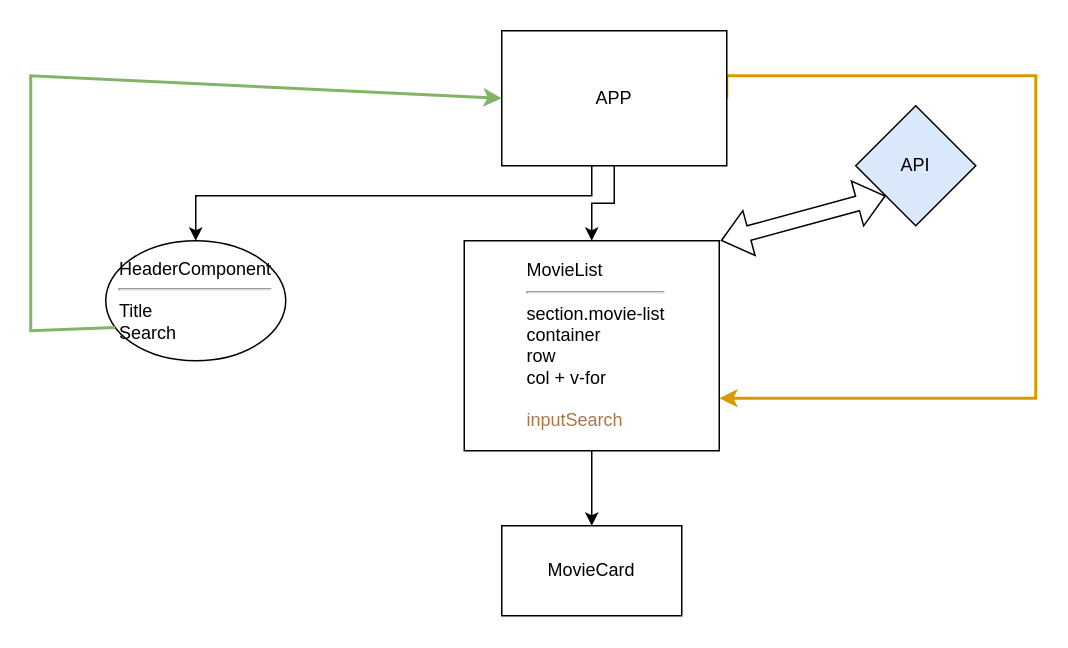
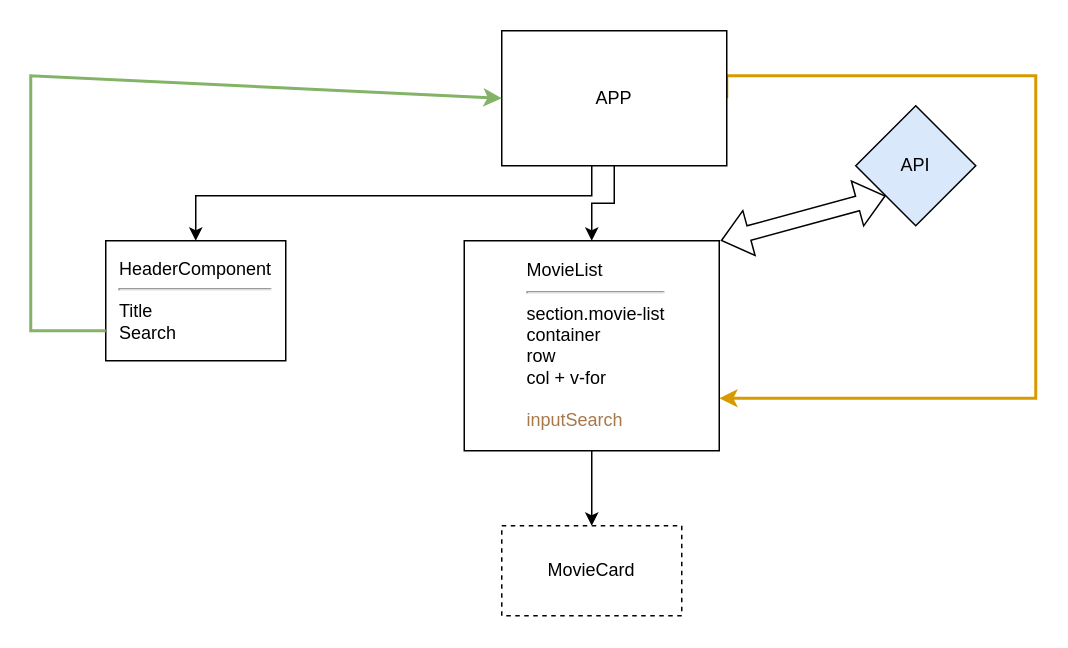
(196, 301) -> (196, 301)
(592, 571) -> (592, 571)
